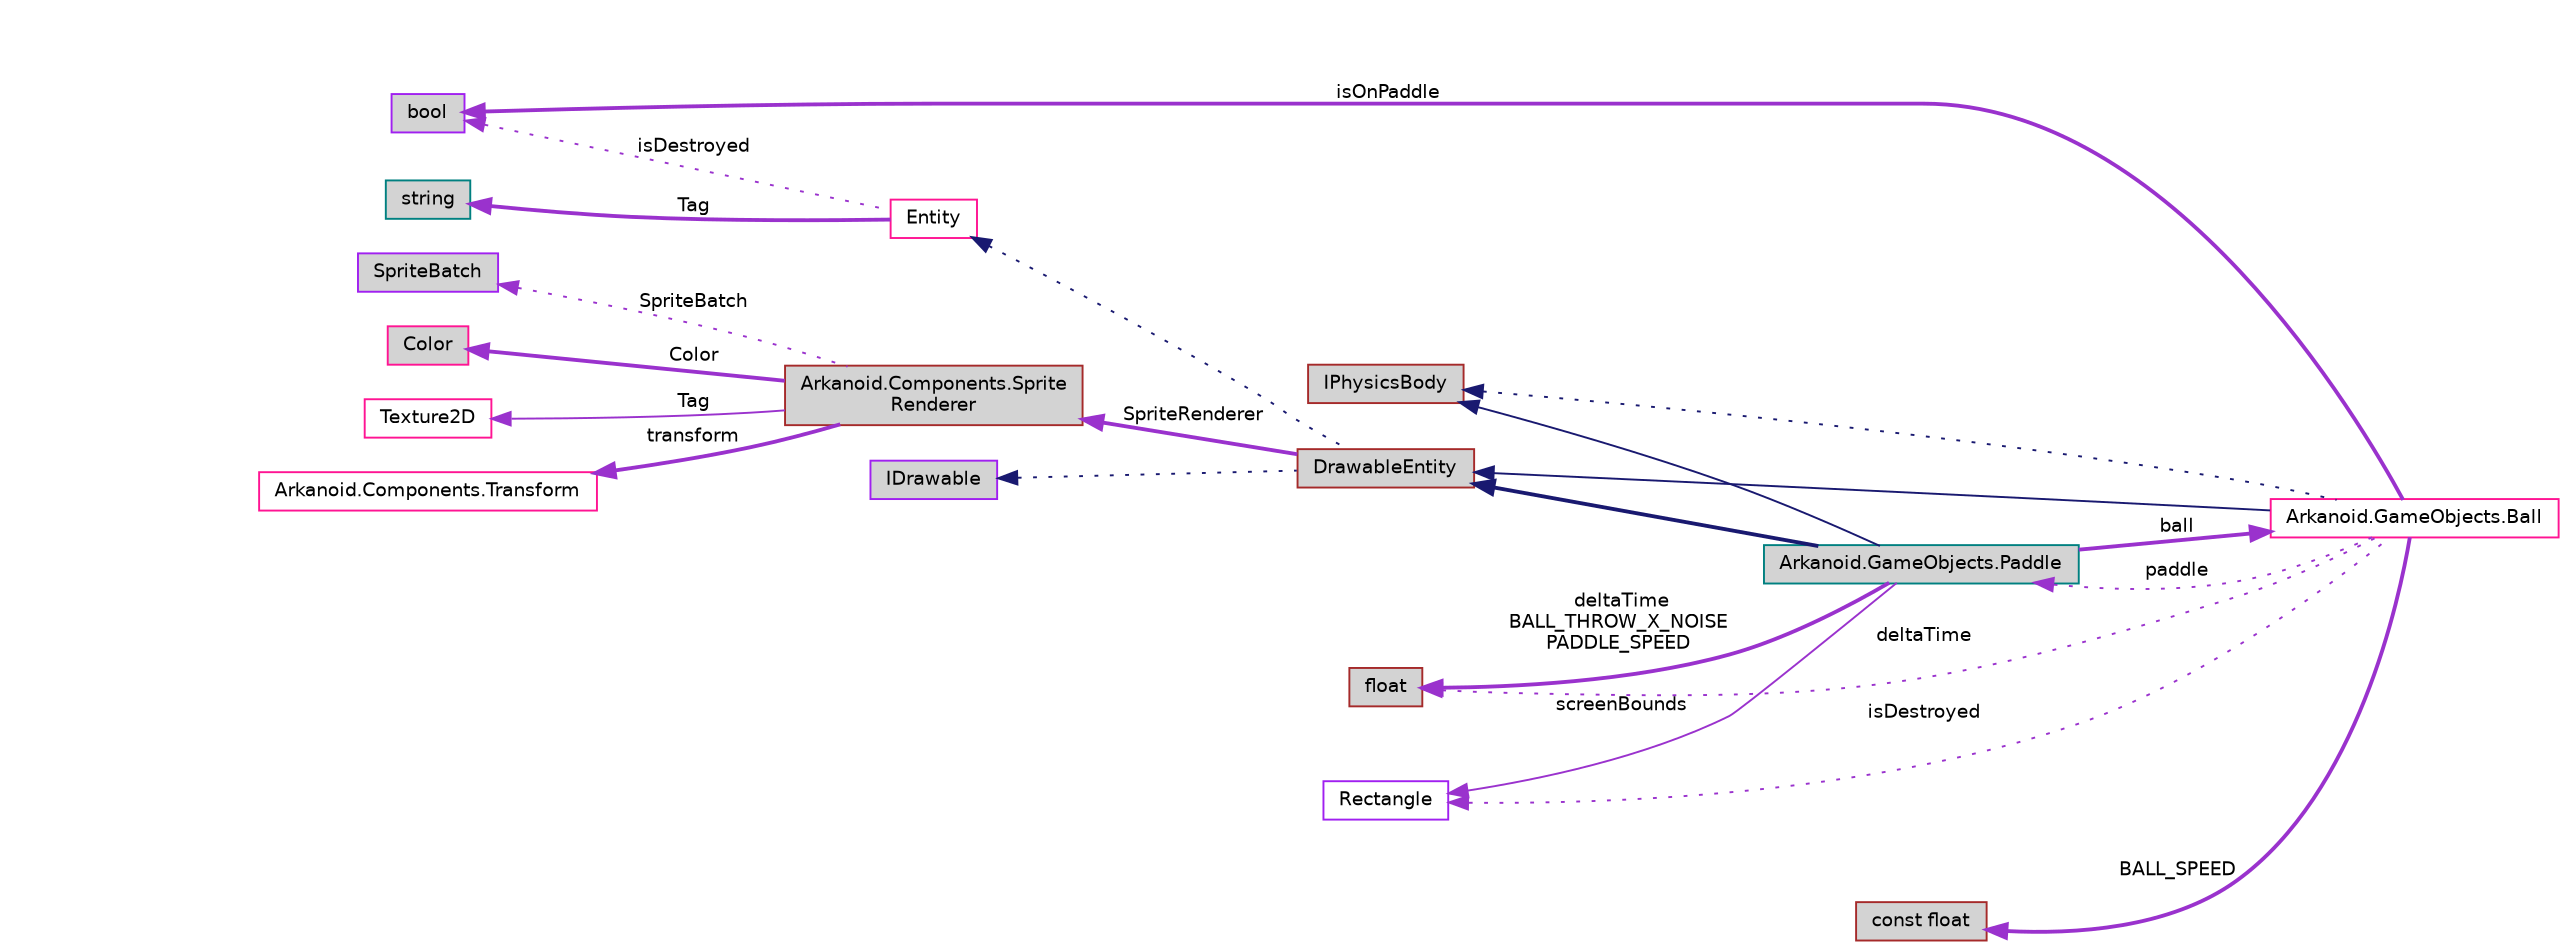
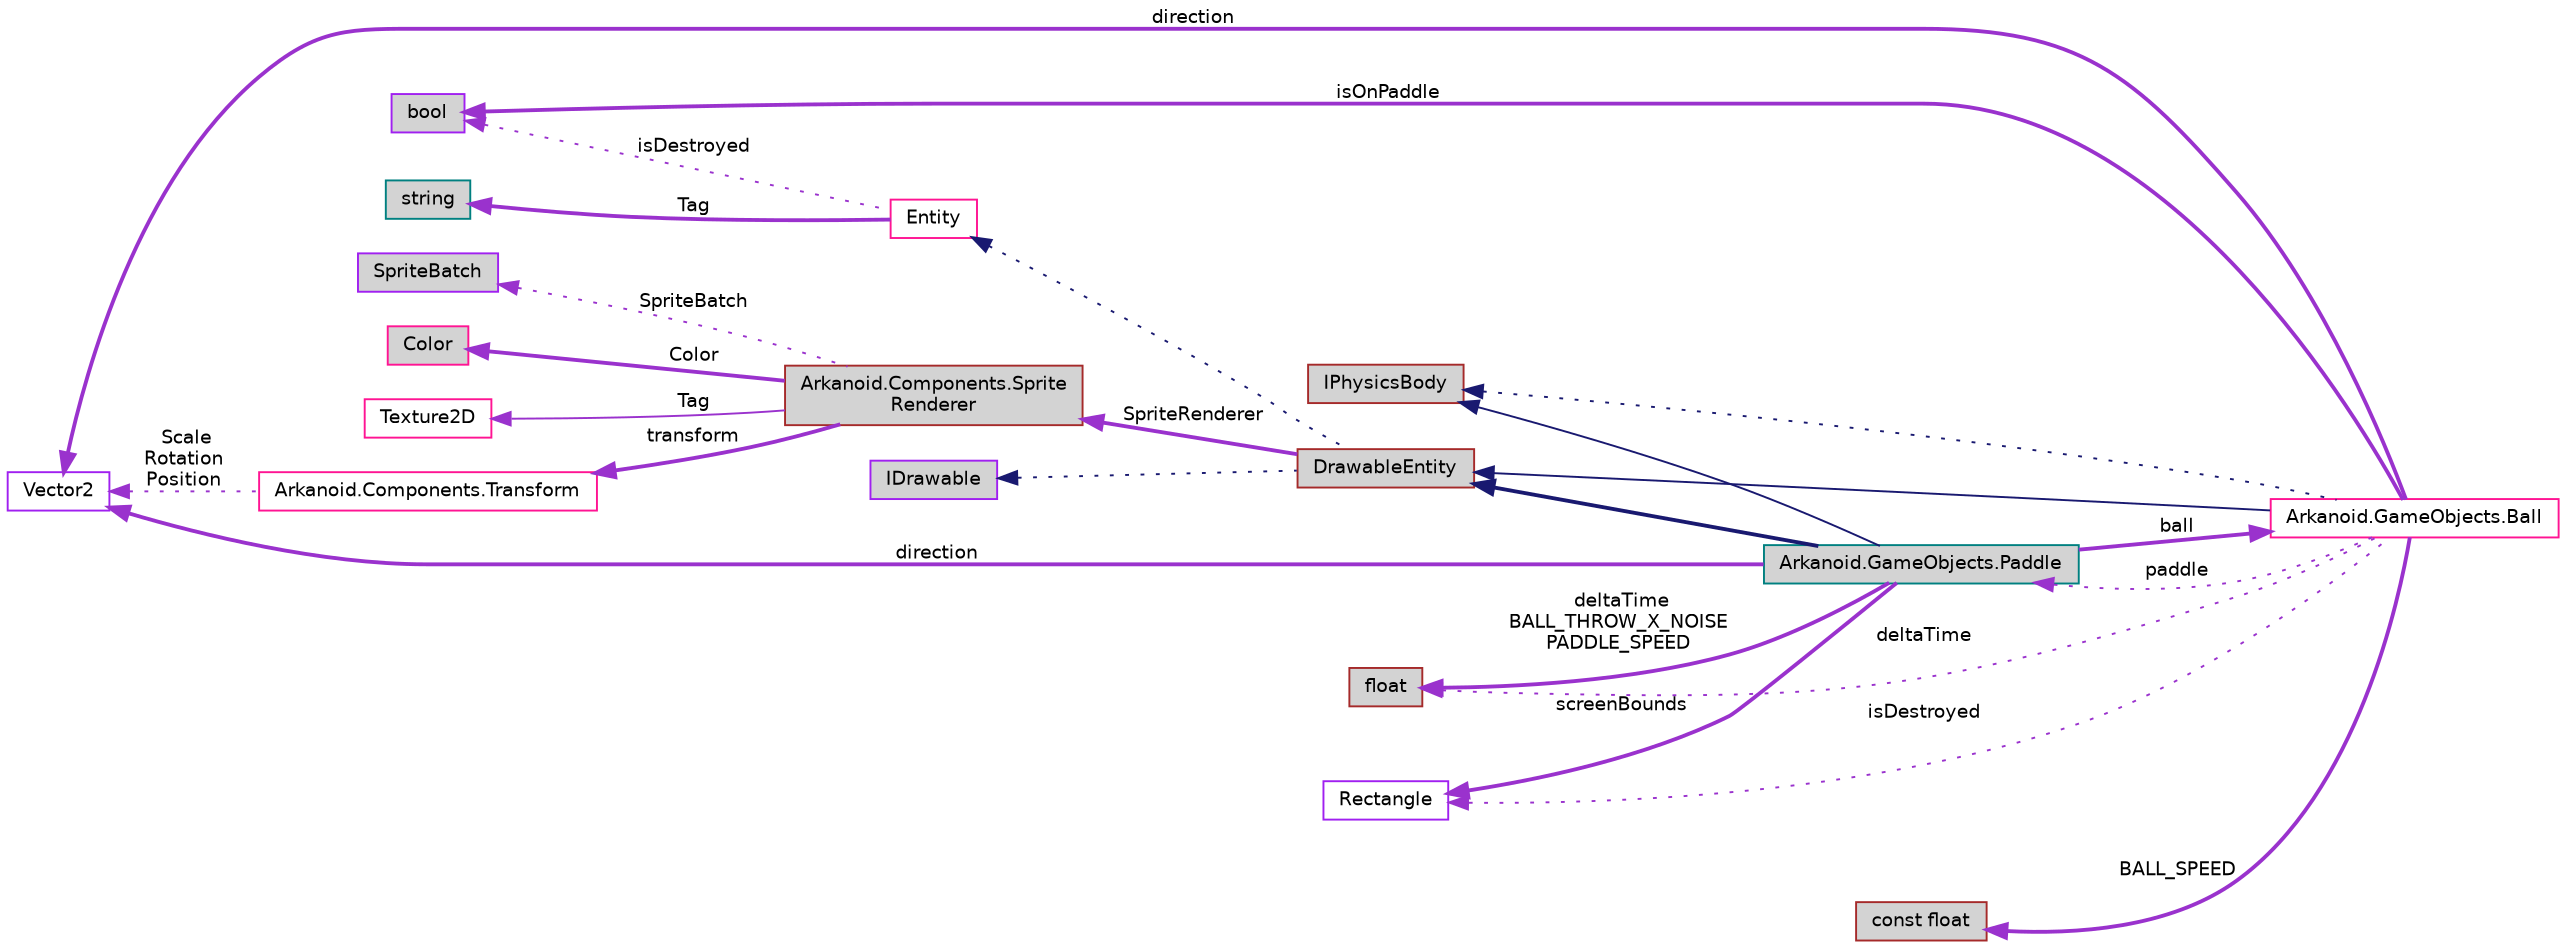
none -> (59, 491)
(1702, 728) -> (1702, 728)
